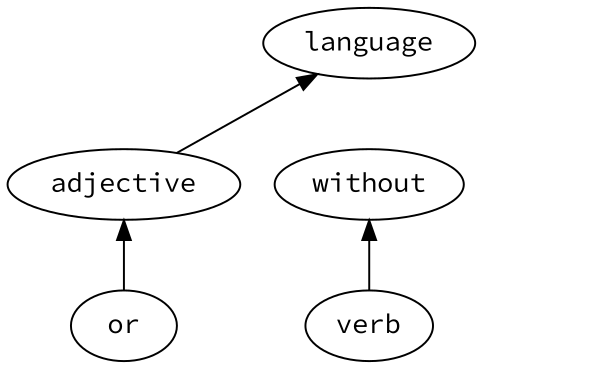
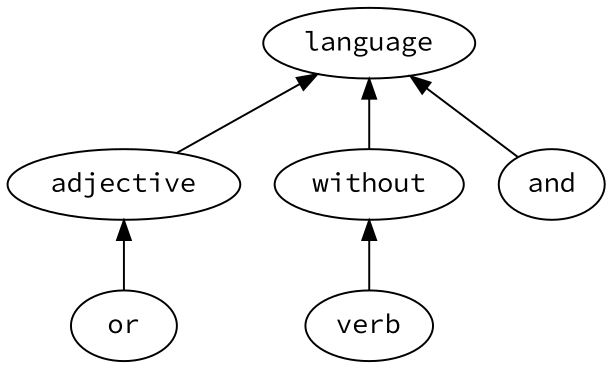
none -> (369, 124)
none -> (552, 184)
